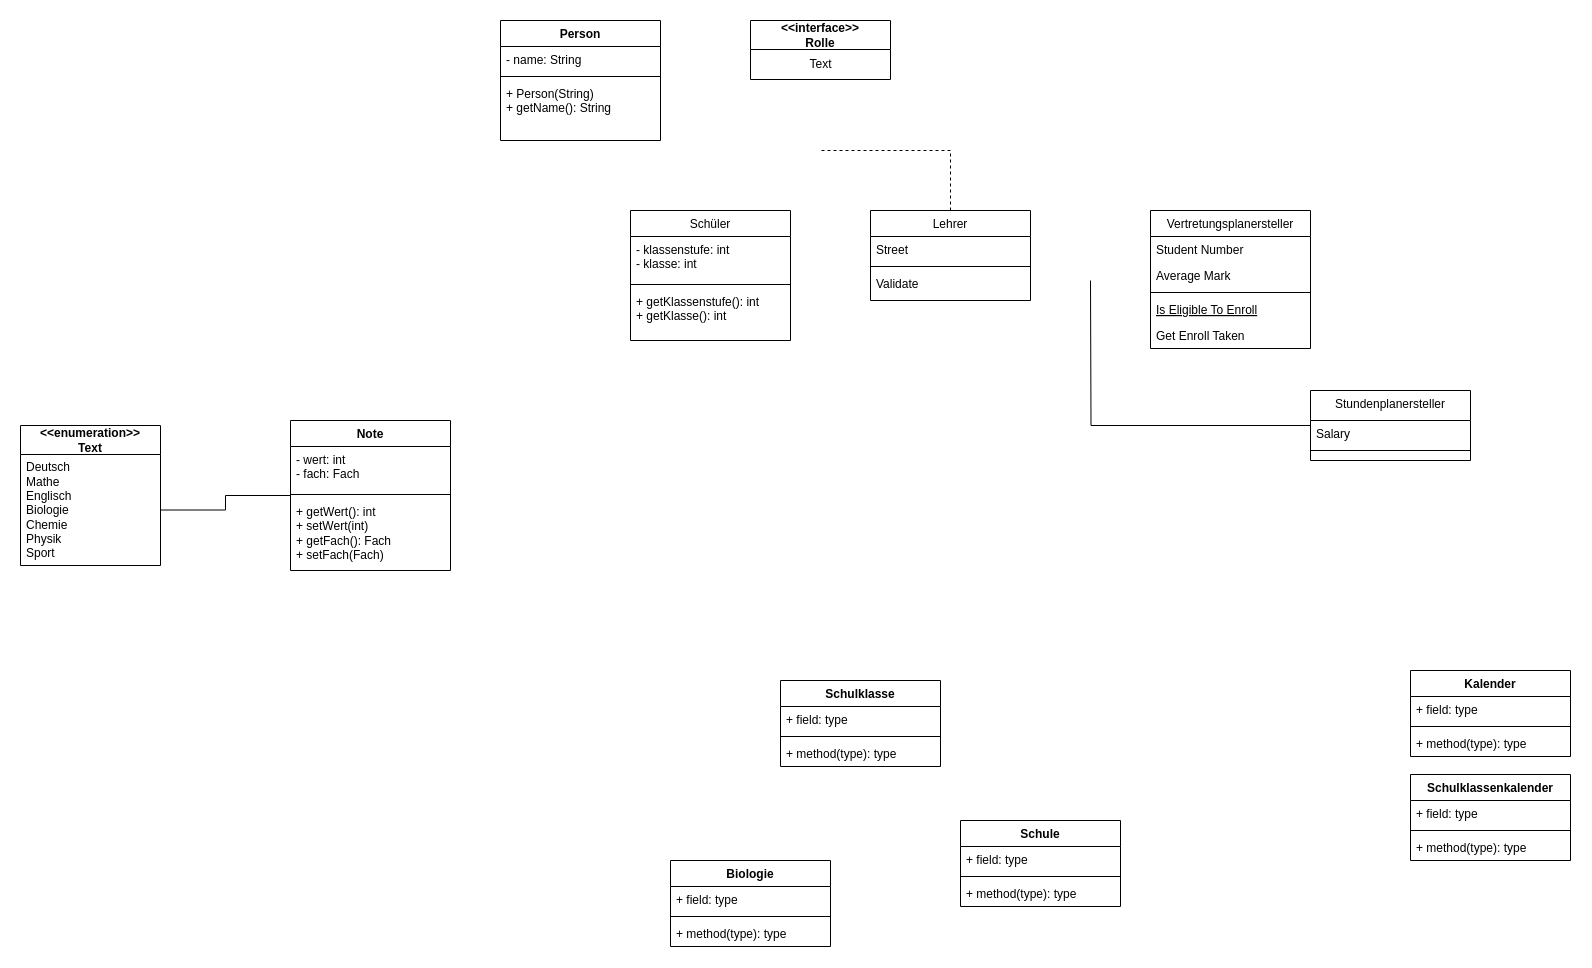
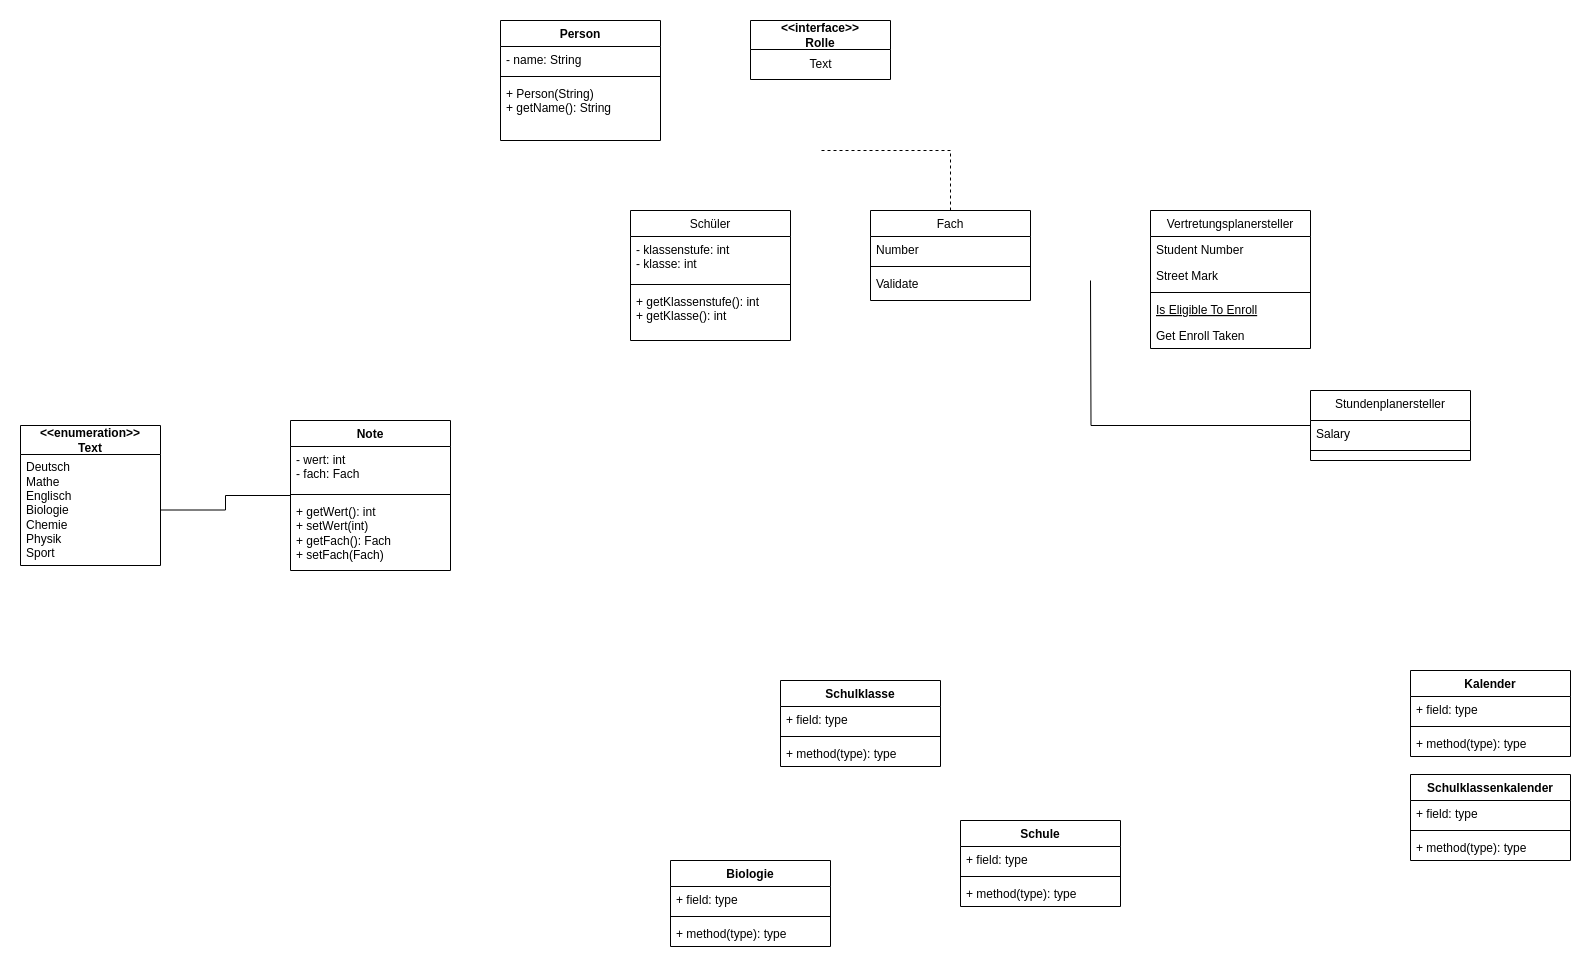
(950, 224) -> (950, 224)
(896, 250) -> (896, 250)
(1195, 276) -> (1191, 276)
